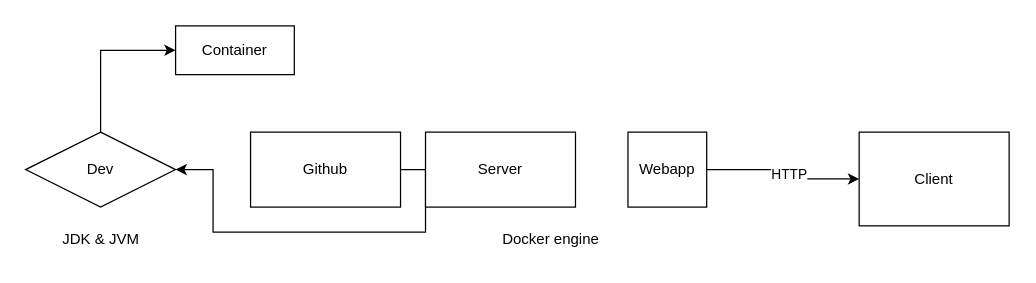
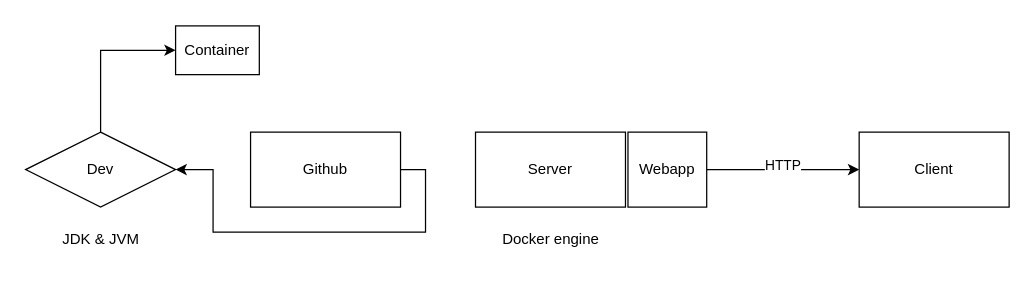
(235, 50) -> (218, 50)
(501, 169) -> (551, 169)
(934, 179) -> (934, 169)
